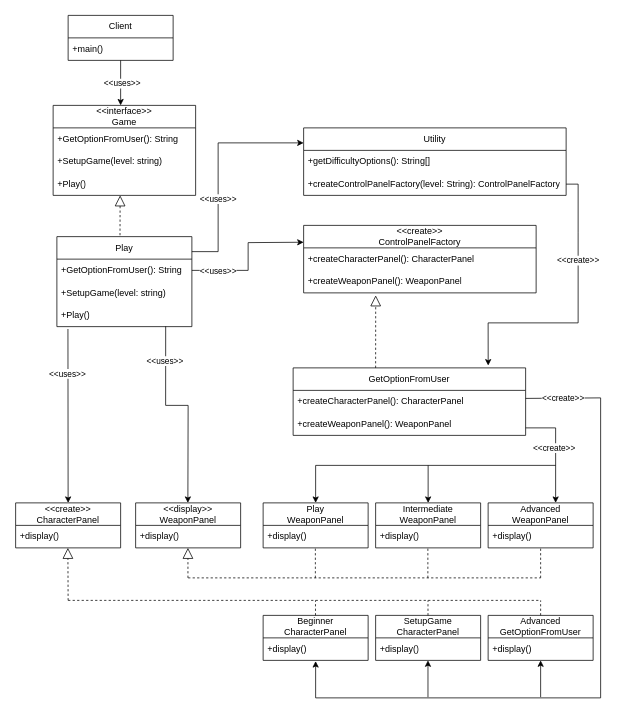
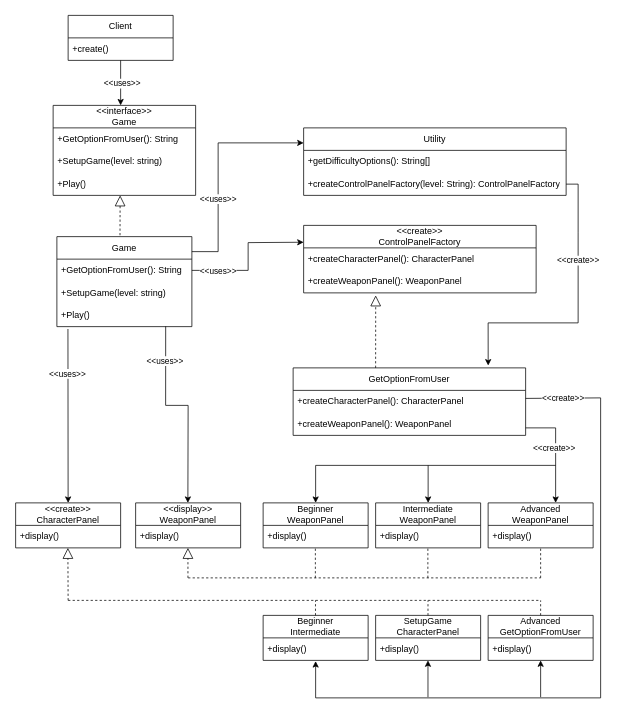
(89, 49) -> (95, 49)
(124, 248) -> (124, 248)
(315, 514) -> (315, 514)
(315, 627) -> (315, 627)
